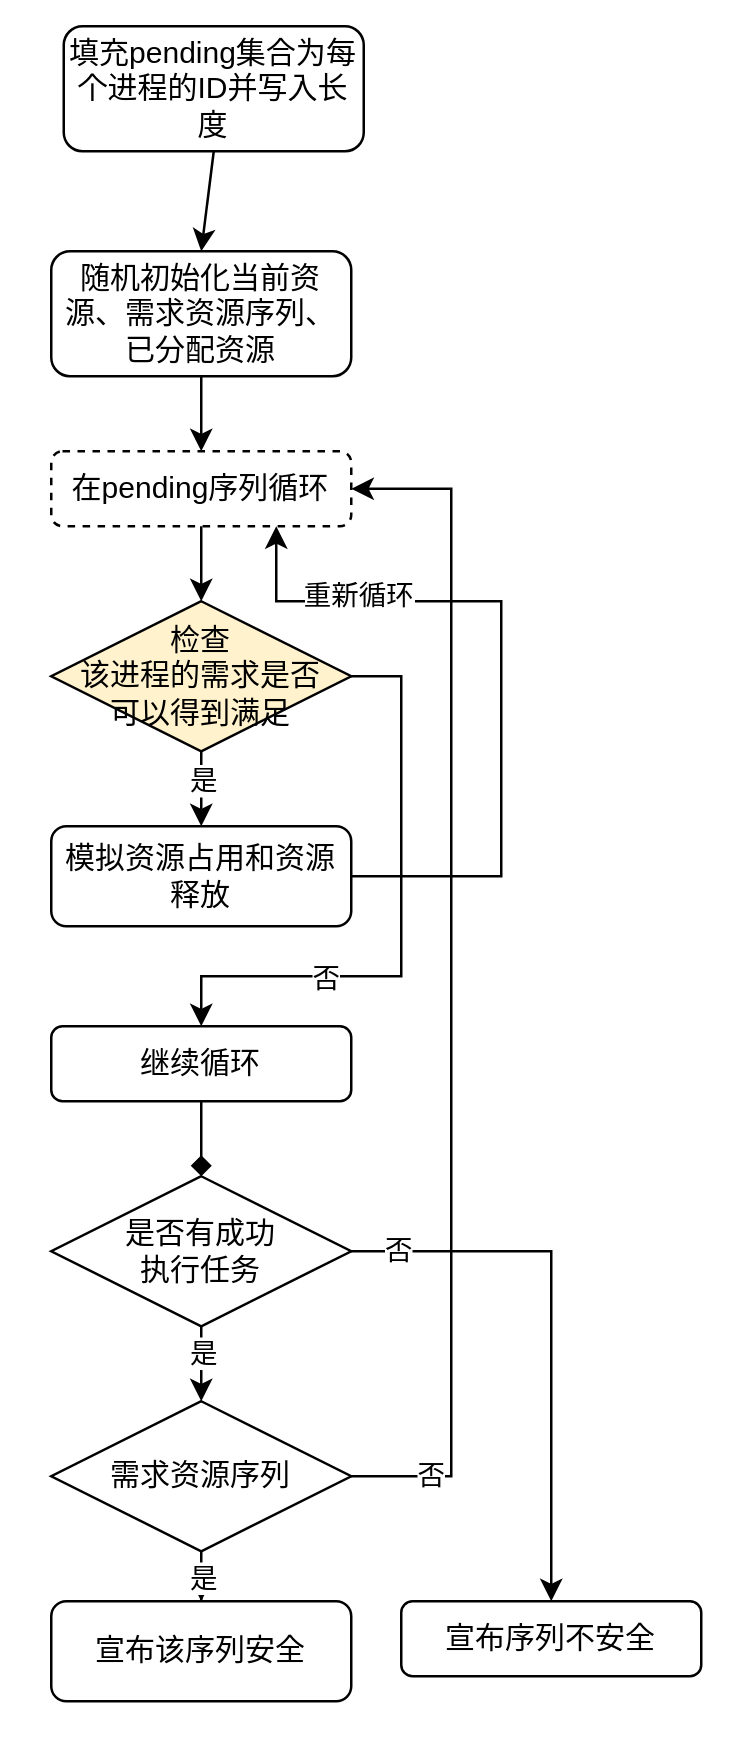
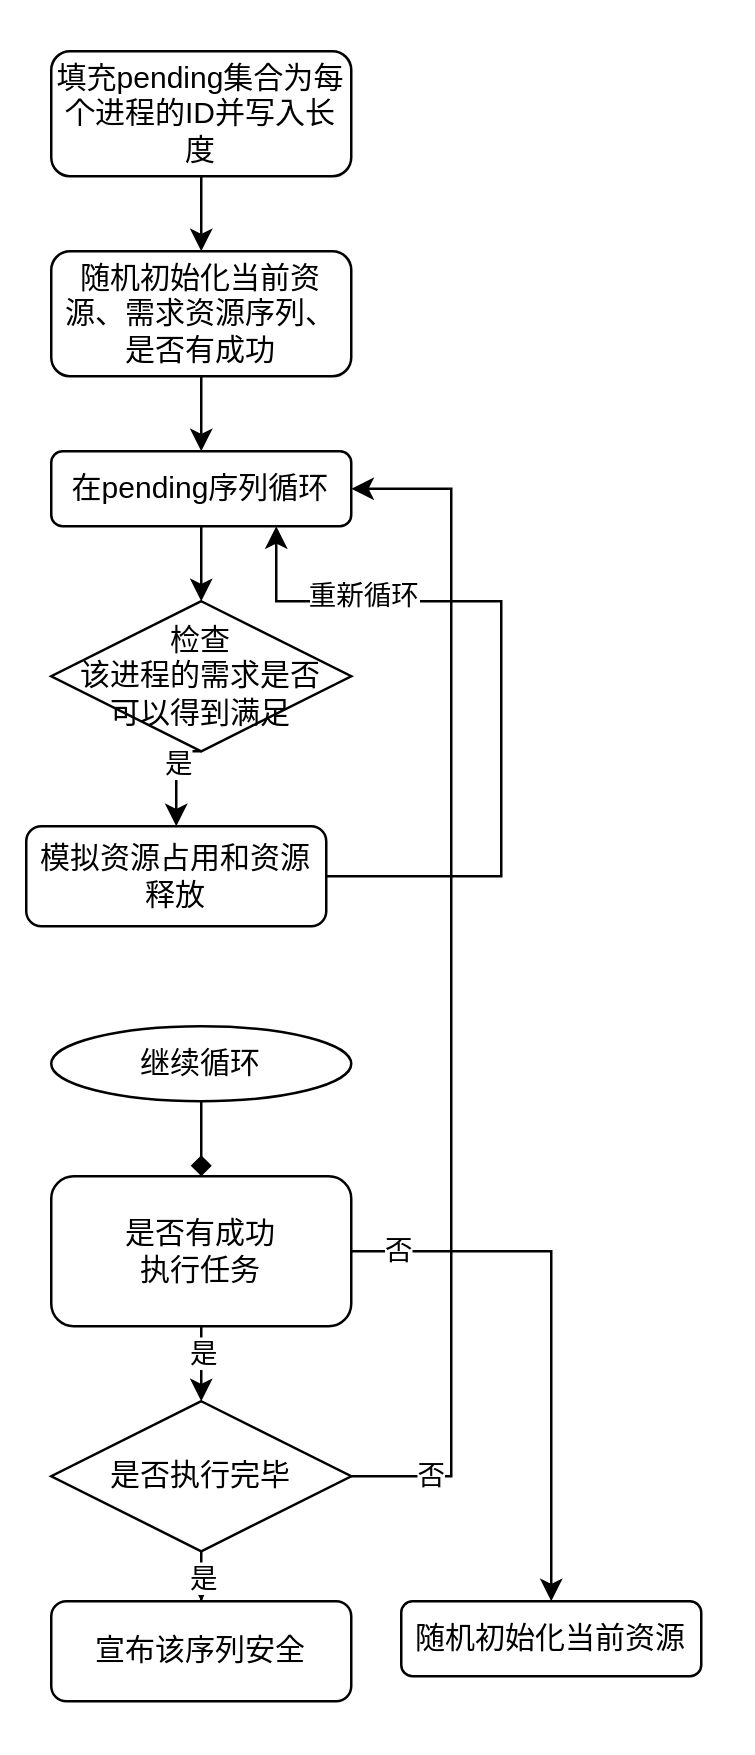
(214, 89) -> (201, 114)
(201, 314) -> (201, 314)
(201, 489) -> (201, 489)
(201, 676) -> (201, 676)
(201, 876) -> (176, 876)
(332, 976) -> none
(201, 1064) -> (201, 1064)
(201, 1251) -> (201, 1251)
(201, 1476) -> (201, 1476)
(551, 1639) -> (551, 1639)
